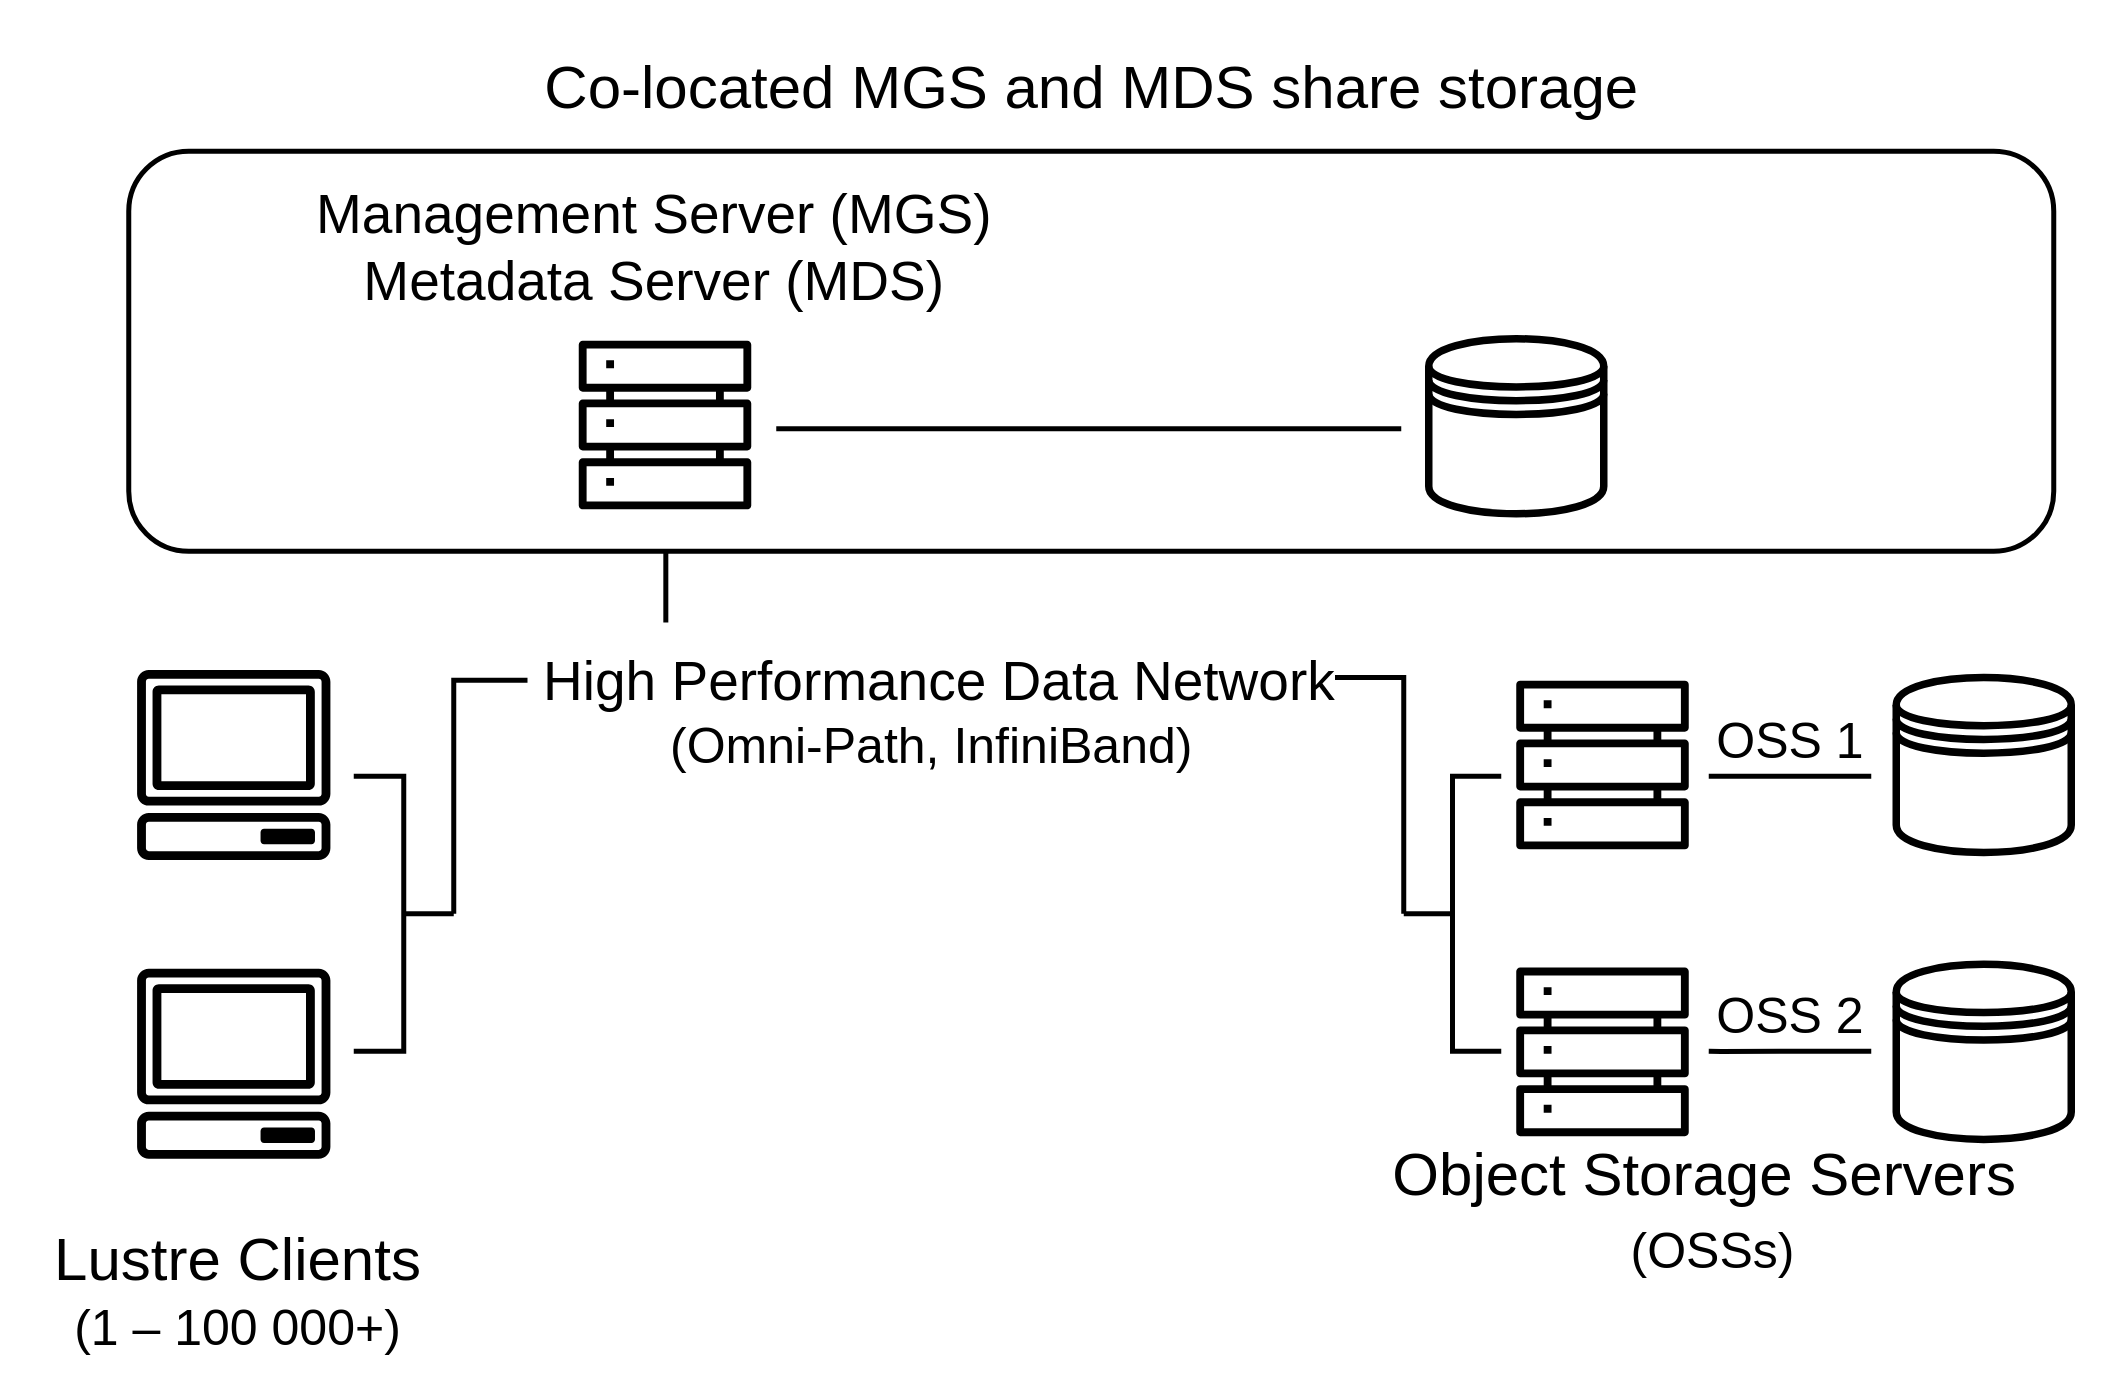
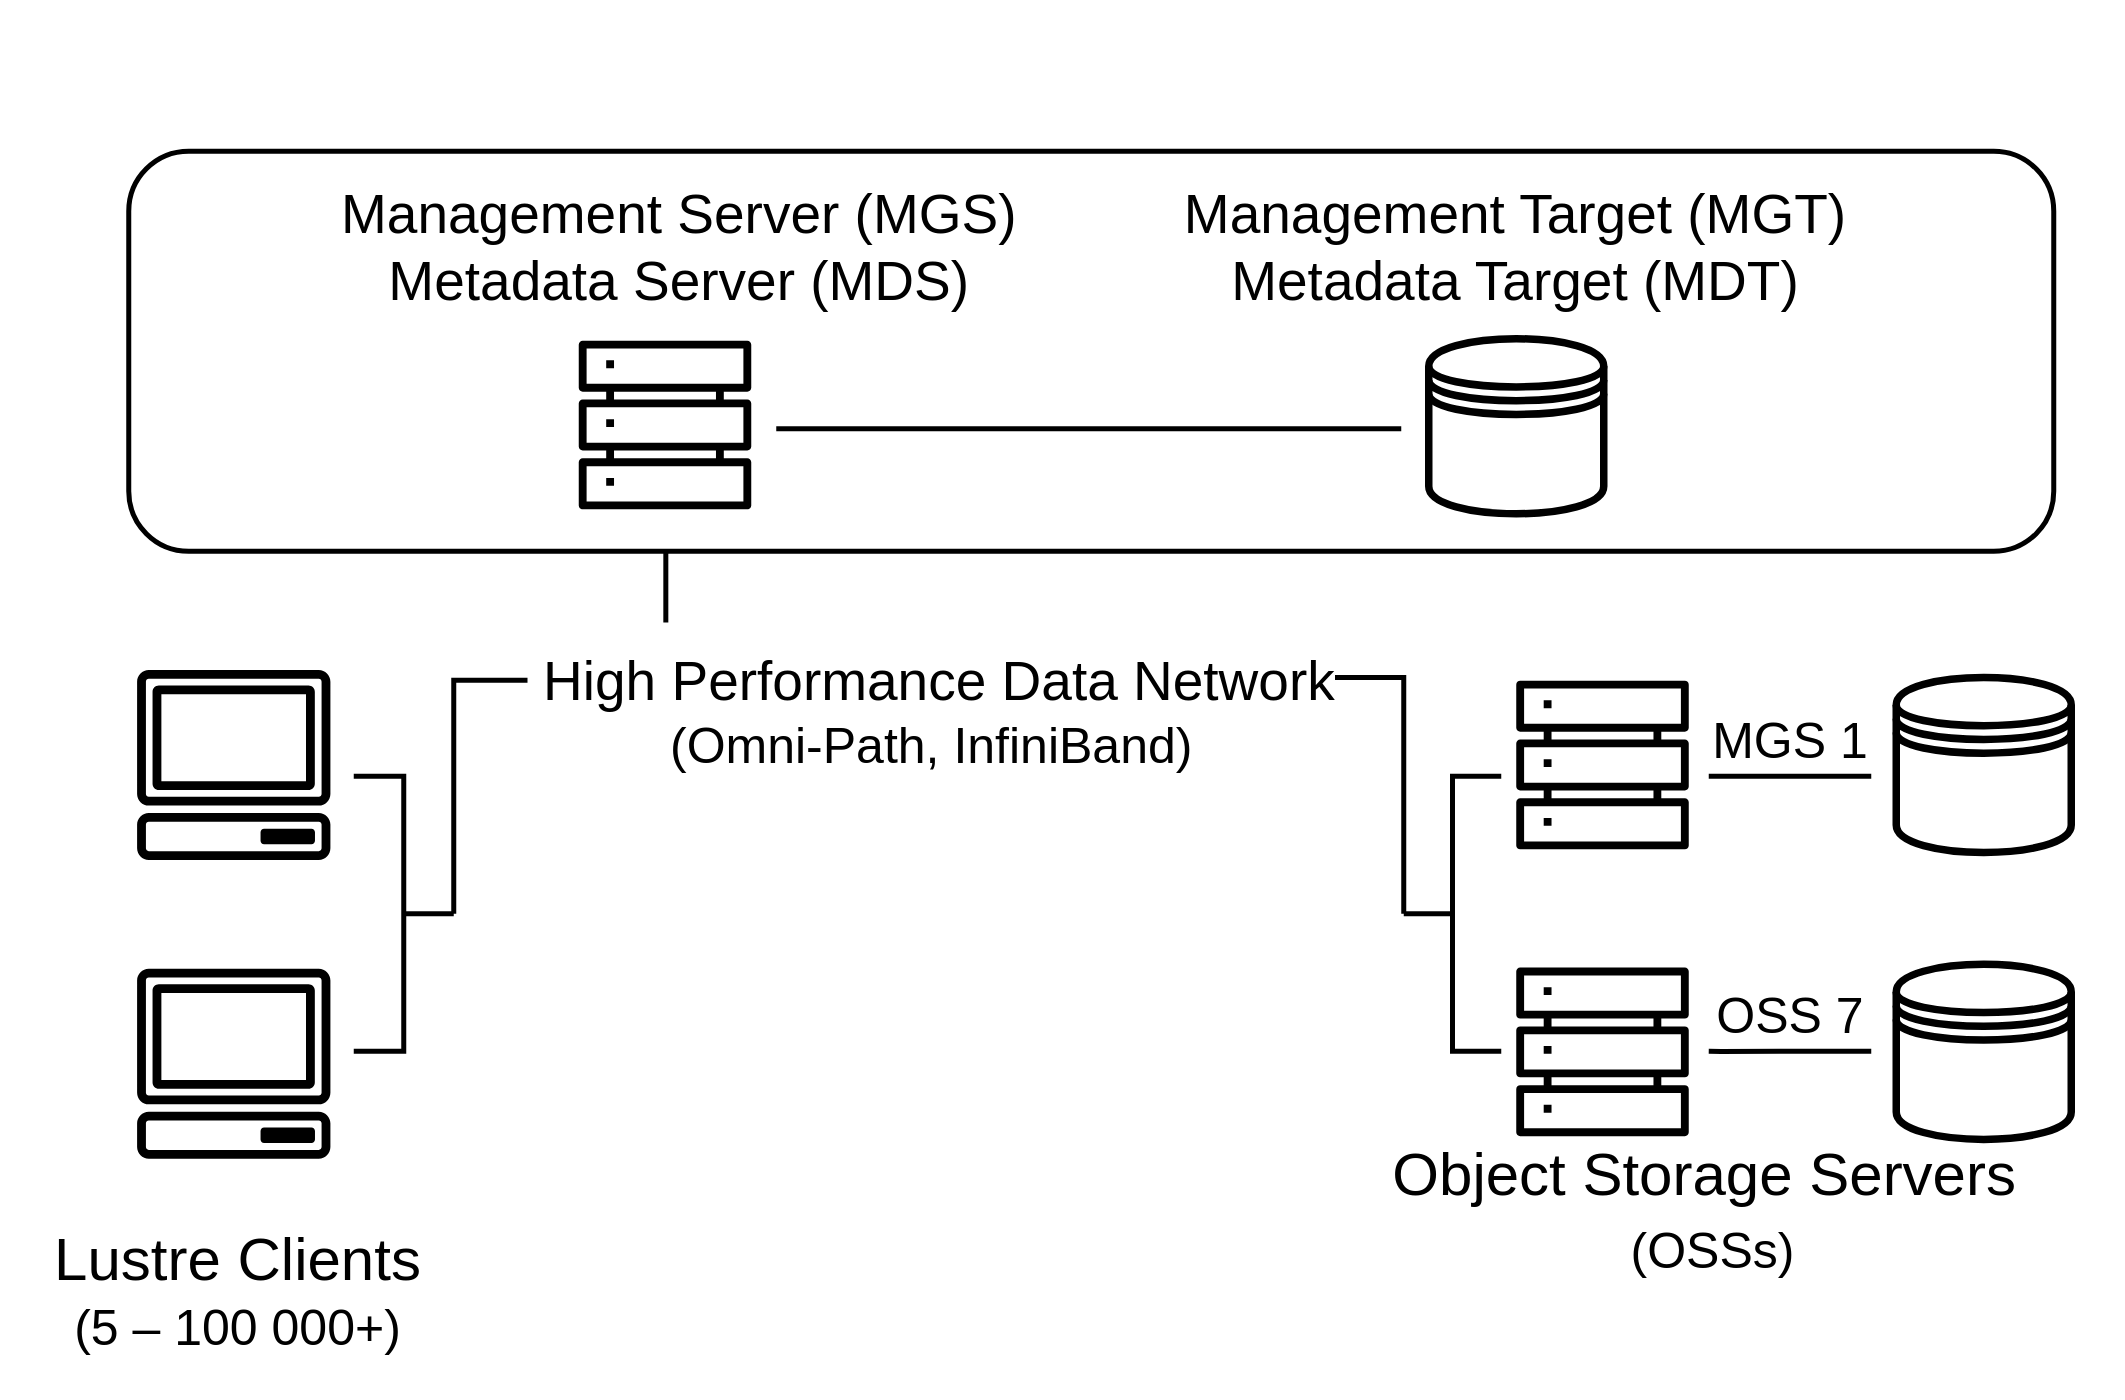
(1093, 89) -> none
(655, 248) -> (680, 248)
none -> (1516, 248)
(1791, 739) -> (1791, 739)
(1791, 1014) -> (1791, 1014)
(239, 1291) -> (239, 1291)
